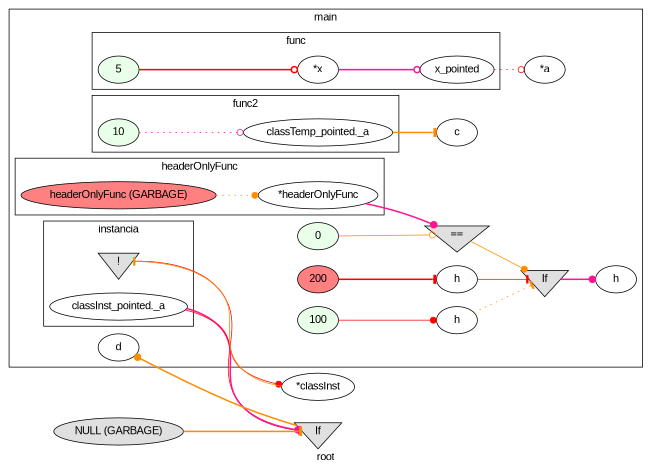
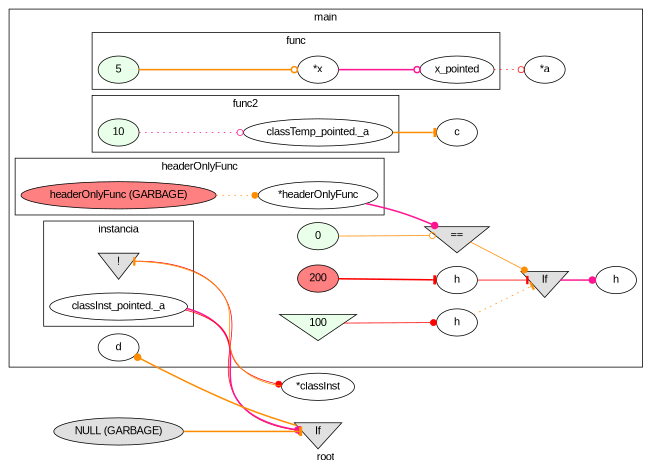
(215, 70) -> (215, 70)
(318, 320) -> (318, 323)
